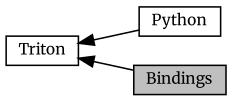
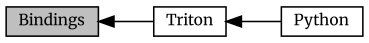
(114, 66) -> (134, 22)
